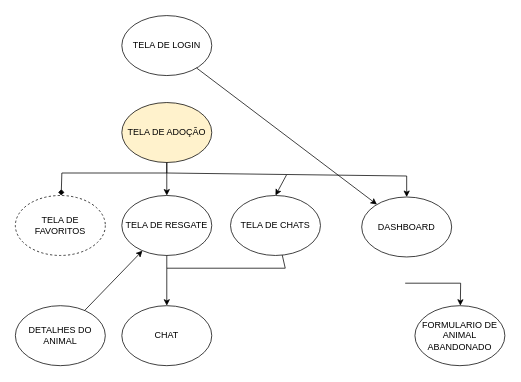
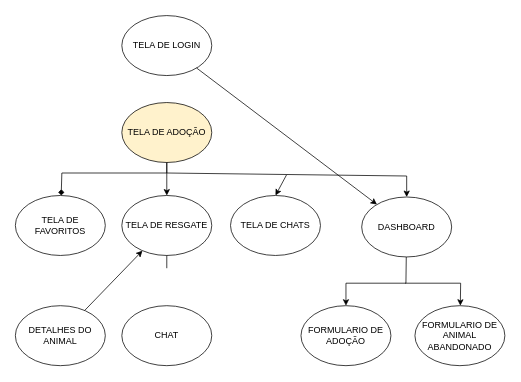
(60, 225) -> (60, 225)
(217, 268) -> none
none -> (376, 283)
none -> (346, 336)
